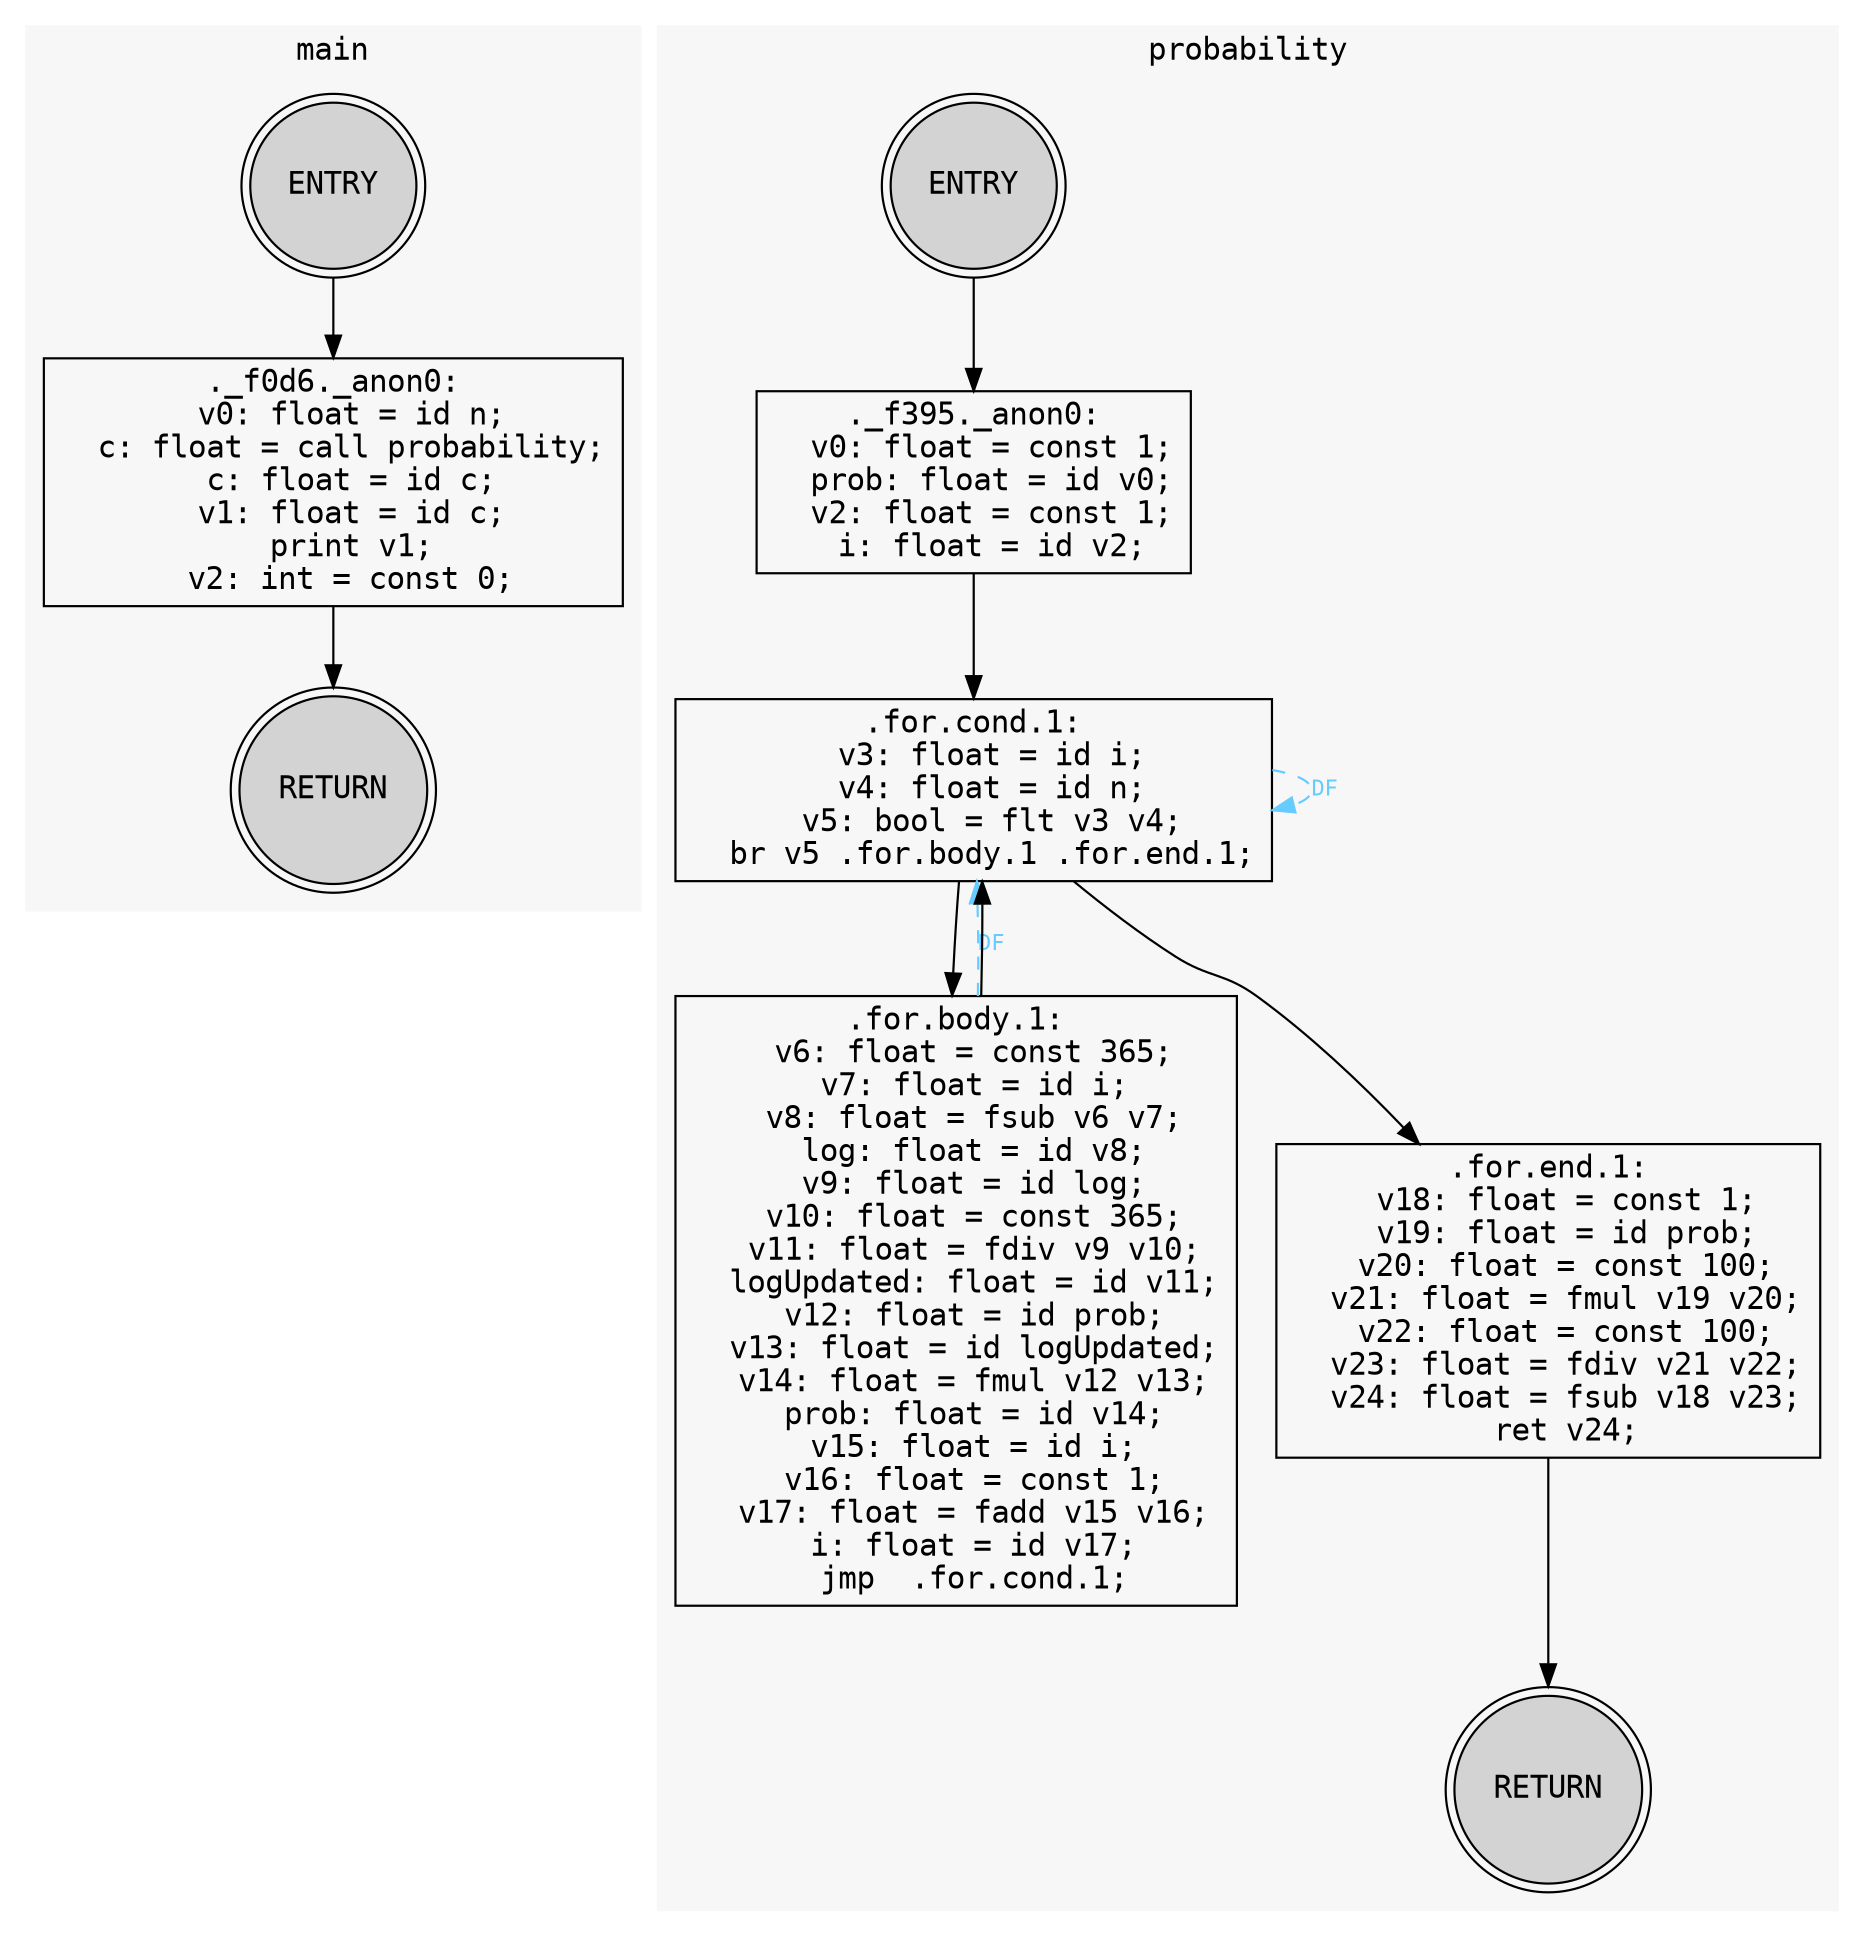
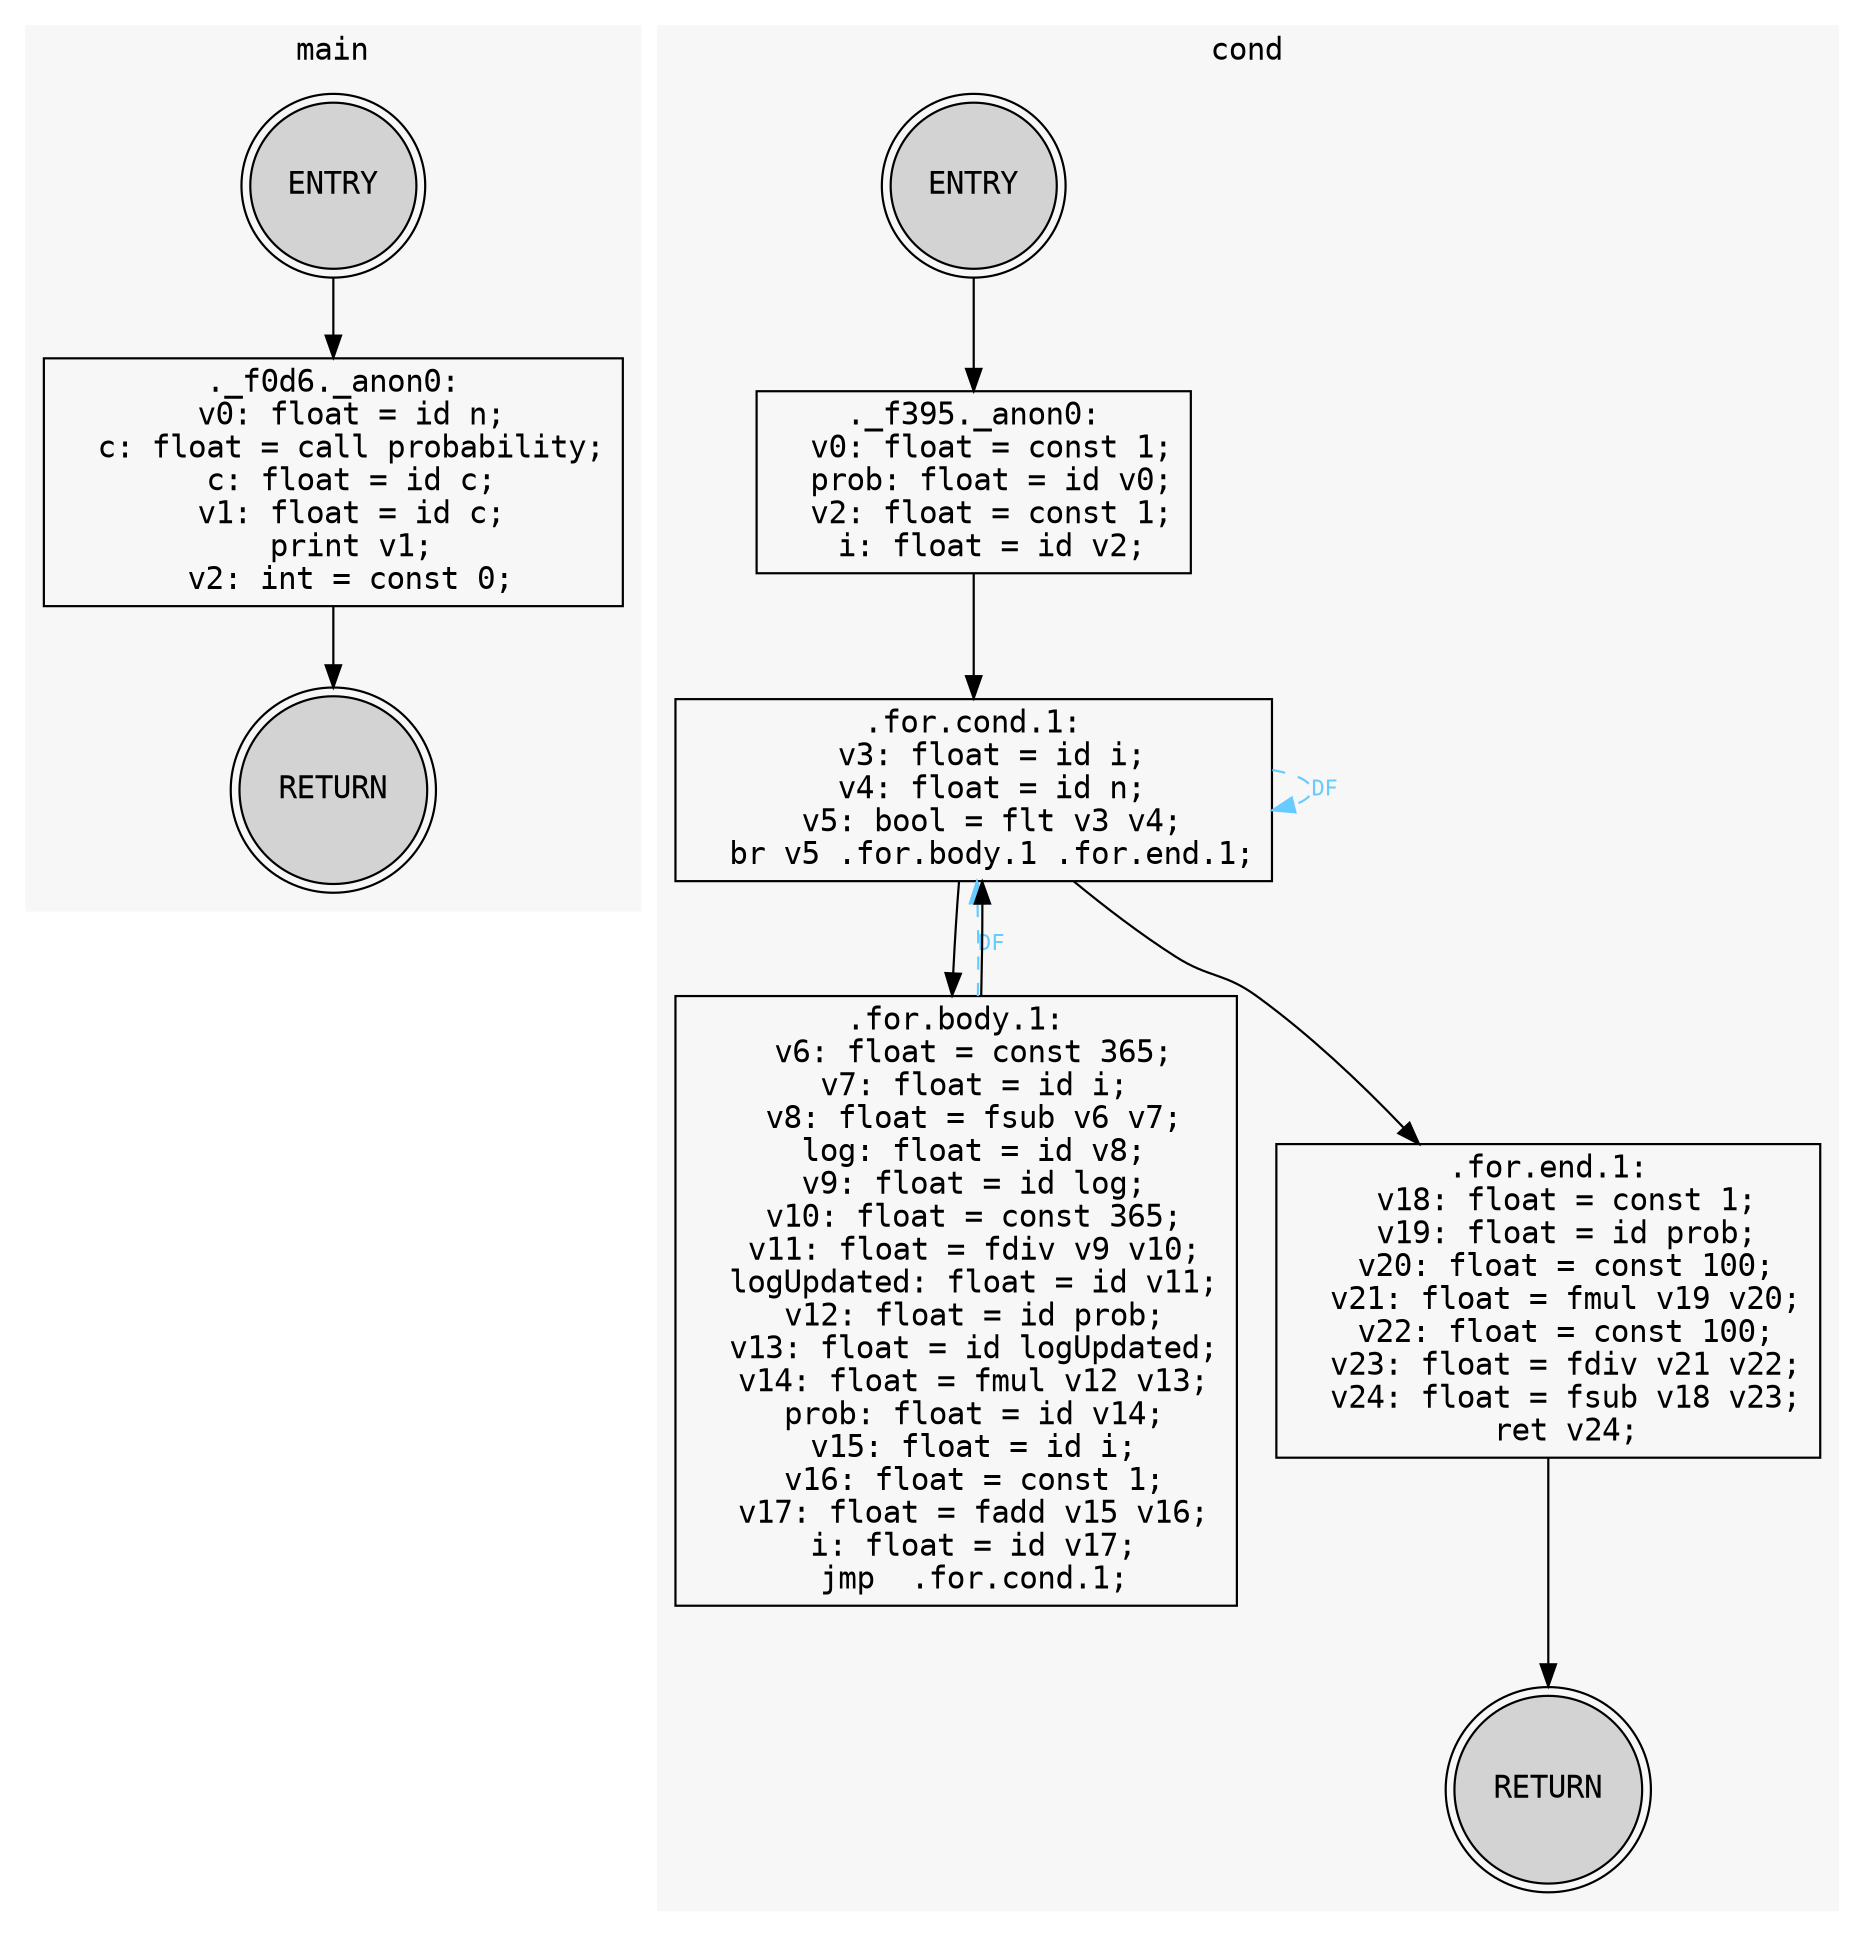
(1248, 52) -> (1248, 52)
